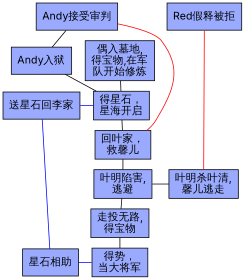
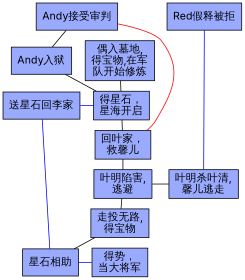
(204, 100) -> (204, 100)
(120, 243) -> (85, 243)
